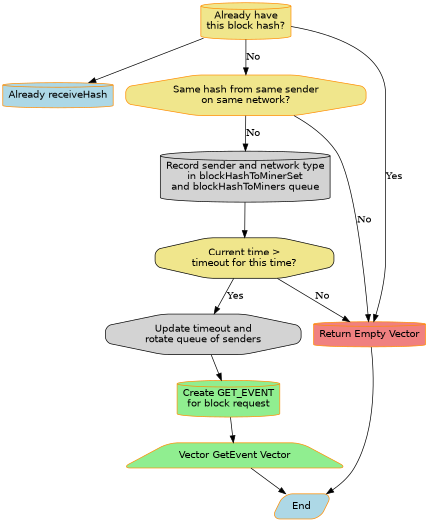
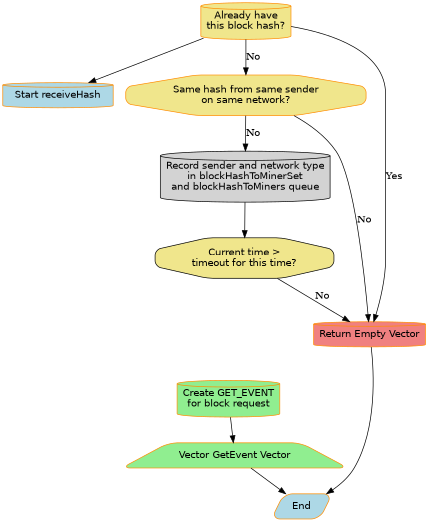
(58, 95) -> (58, 95)
(203, 334) -> none
